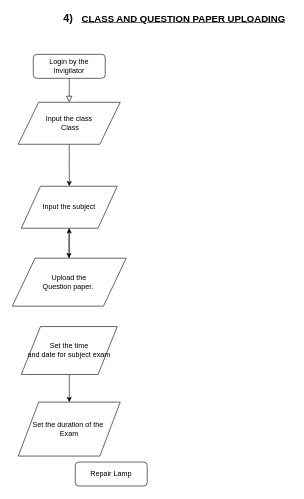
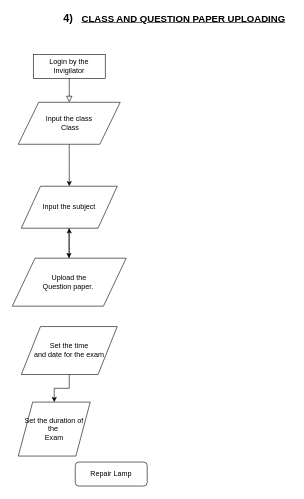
(69, 66) -> (69, 66)
(69, 351) -> (69, 351)
(69, 429) -> (54, 429)
